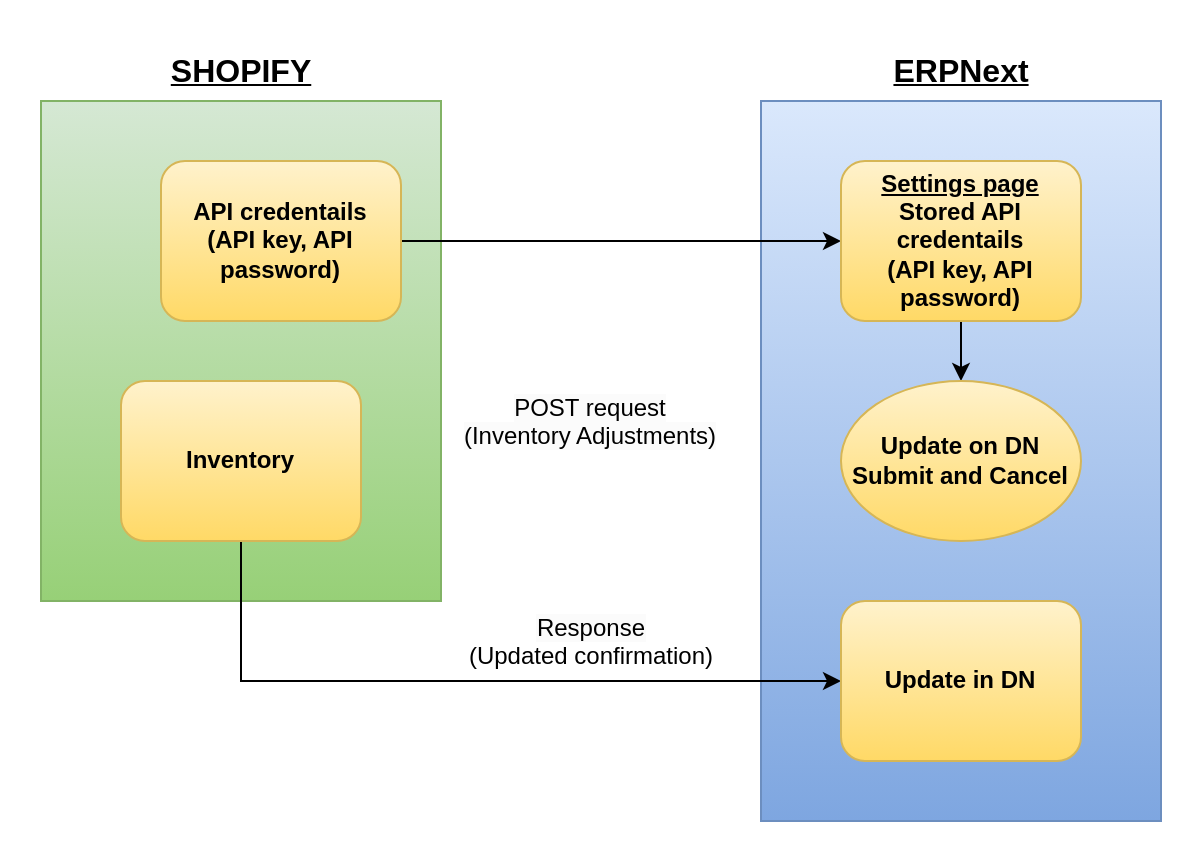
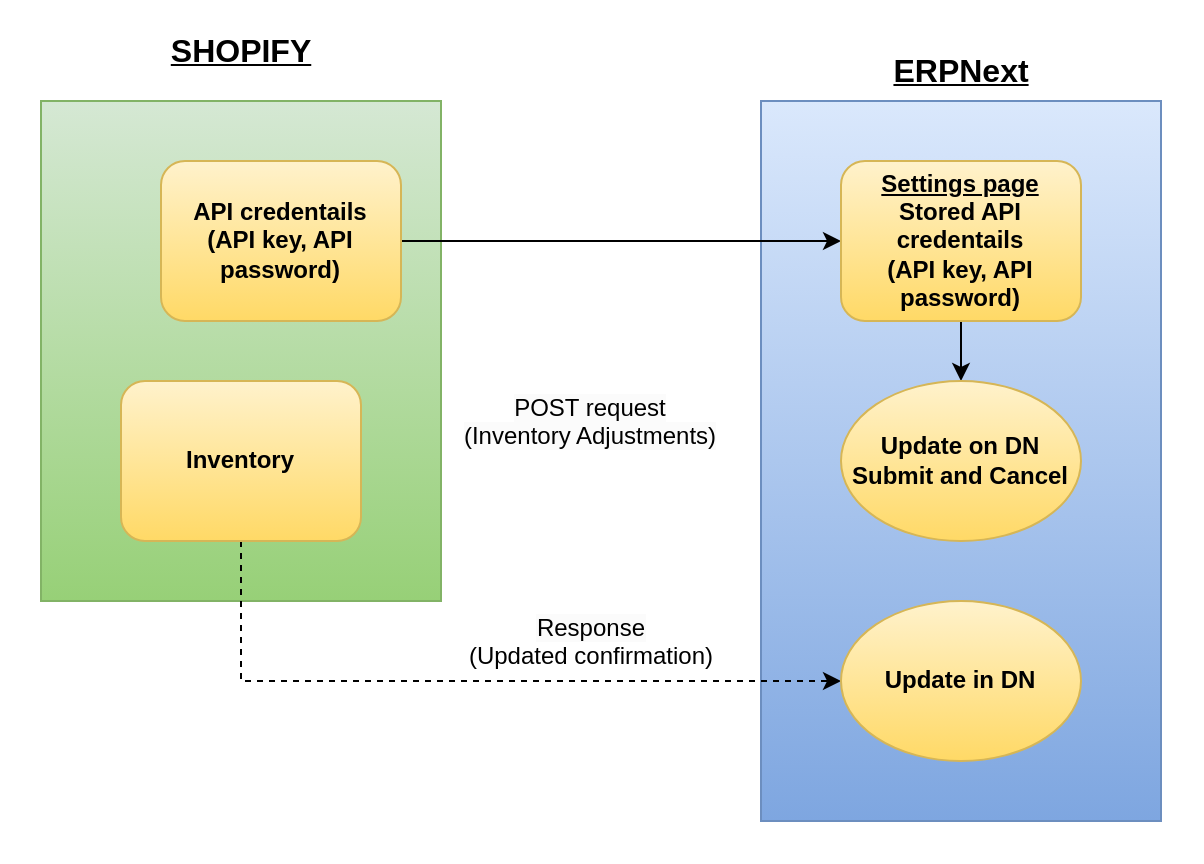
(241, 71) -> (241, 51)
(462, 681) -> (462, 681)
(961, 681) -> (961, 681)
